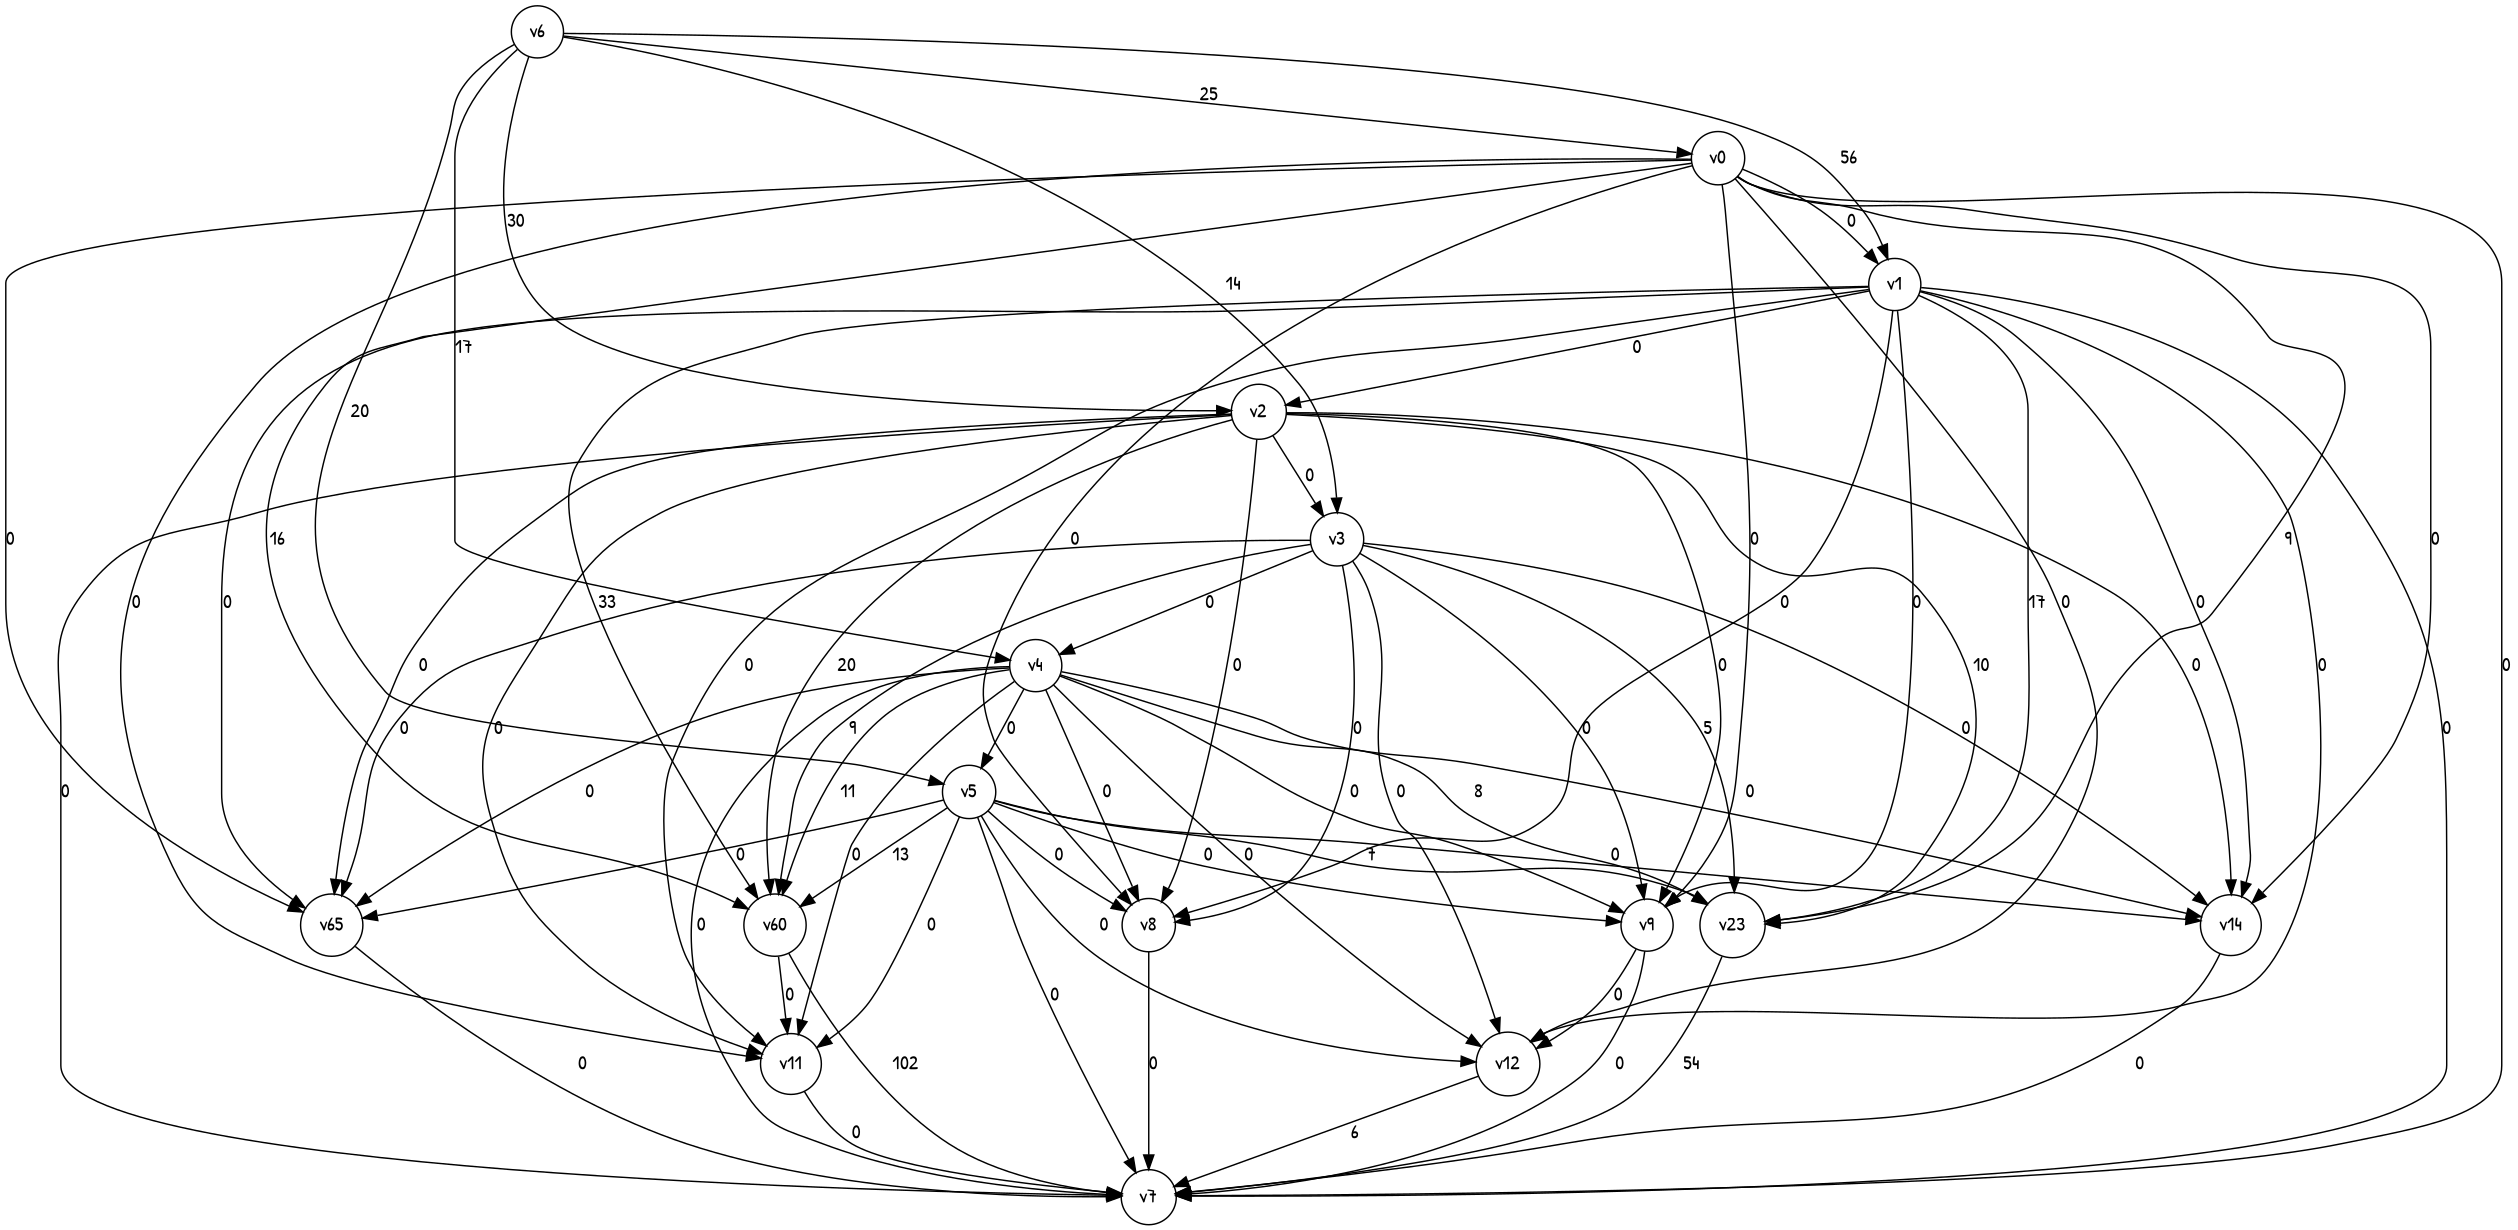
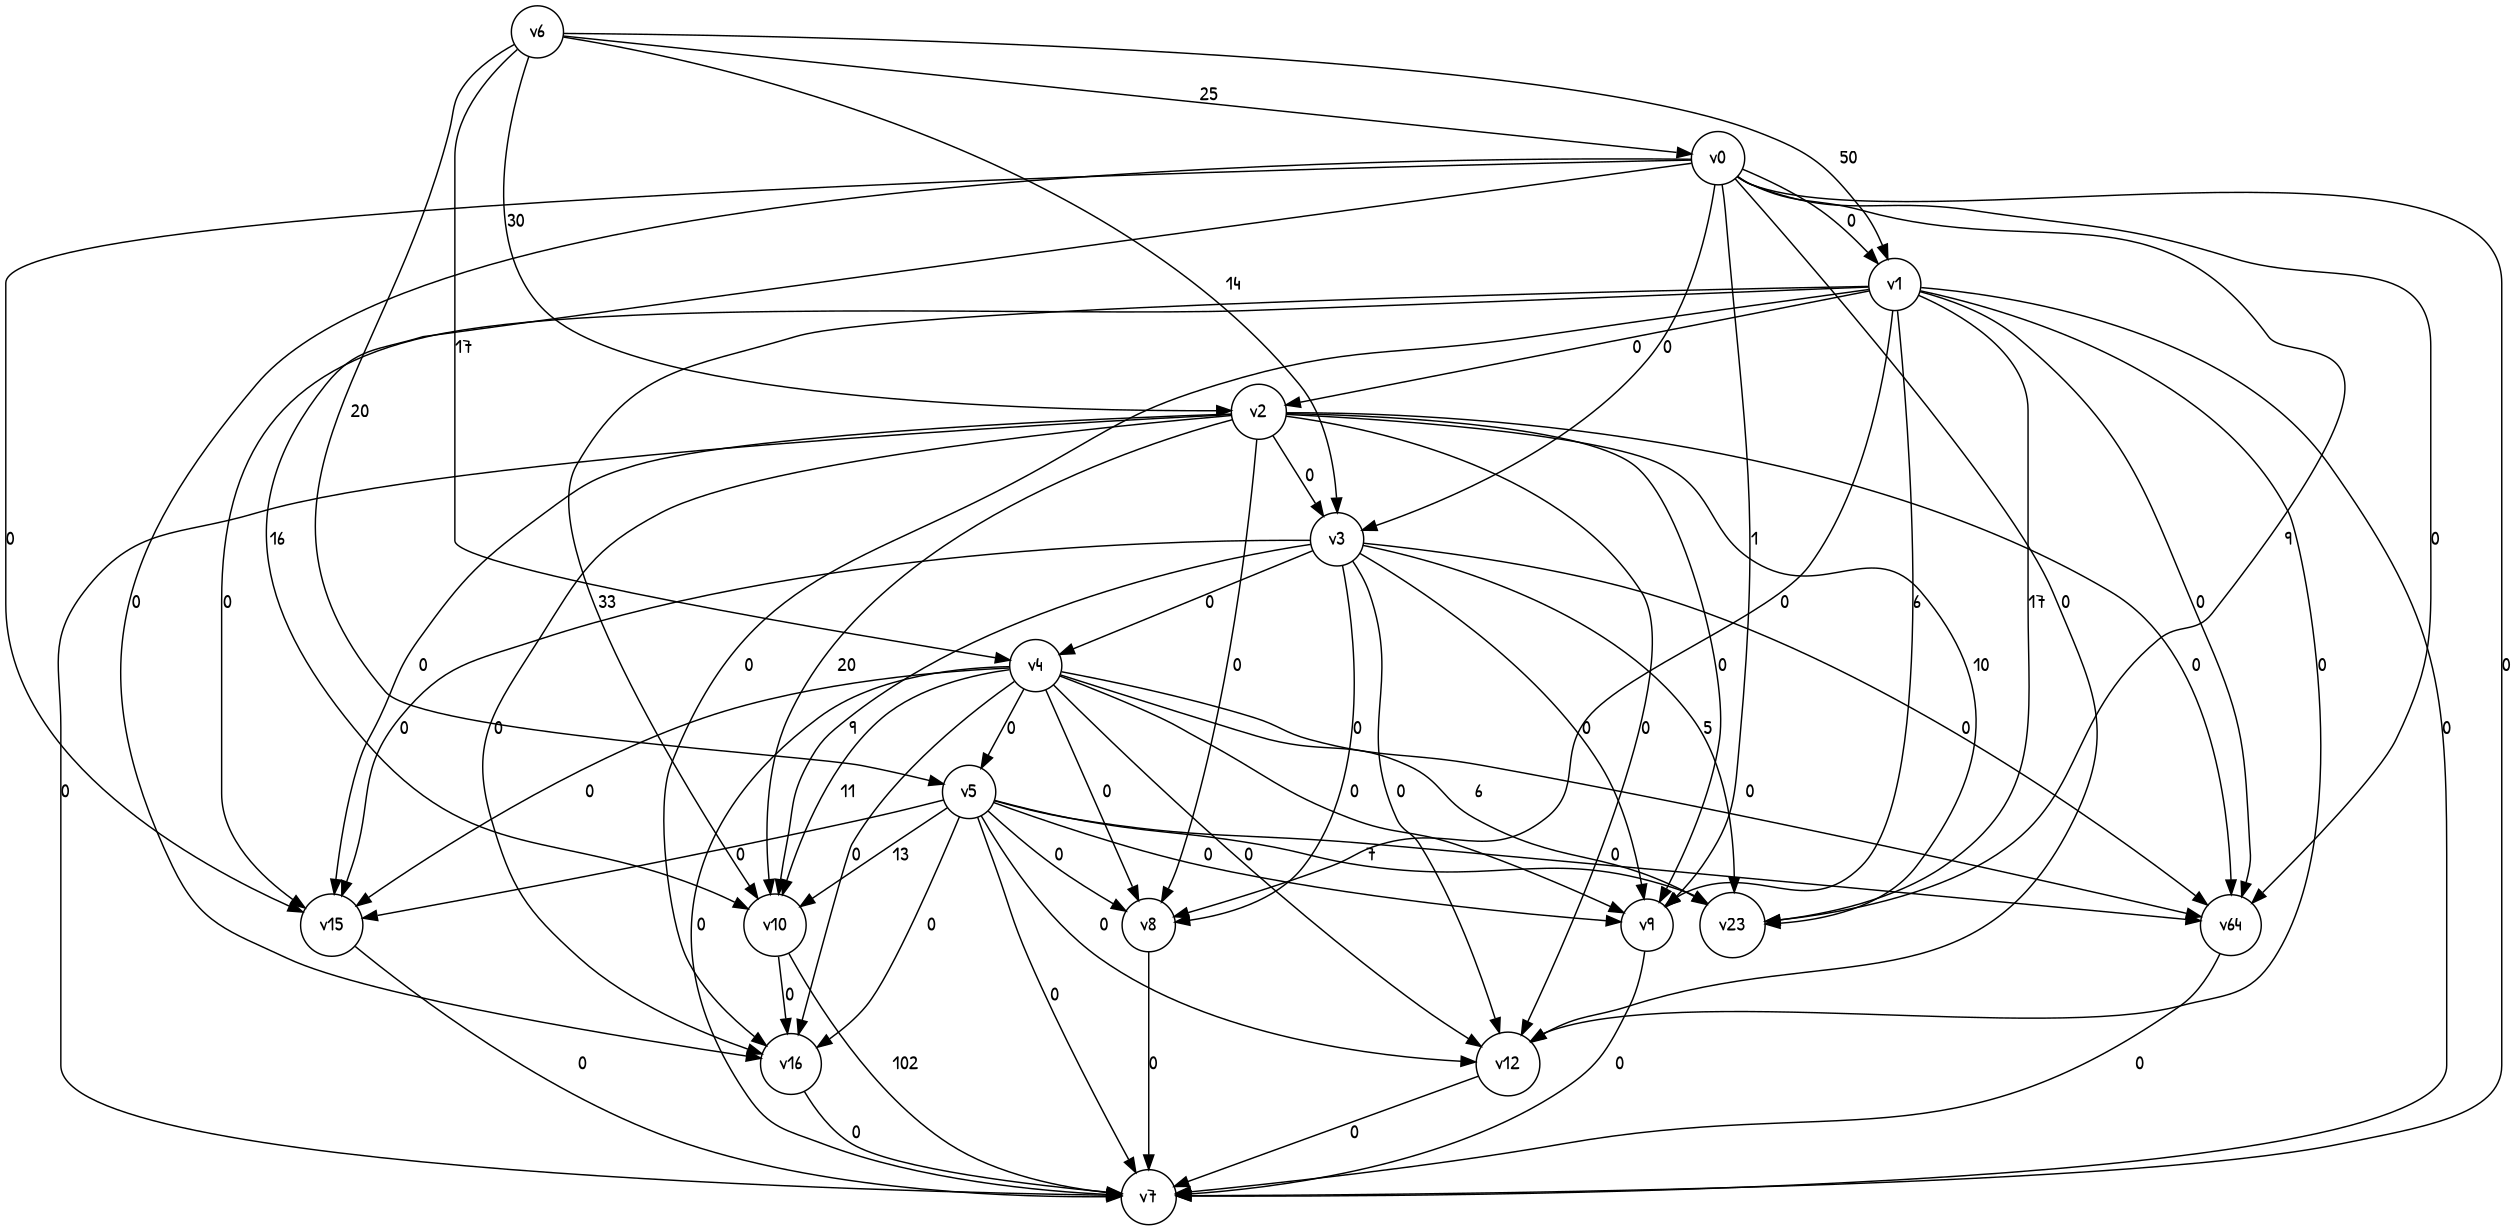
(1849, 158) -> (1849, 158)
(1144, 435) -> (1600, 406)
(1755, 539) -> (1755, 539)
(1917, 603) -> (1917, 603)
(1479, 792) -> (1479, 792)
(332, 925) -> (332, 925)
(775, 925) -> (775, 925)
(2231, 925) -> (2231, 925)
(1600, 1002) -> (1648, 614)
(791, 1064) -> (791, 1064)
(1355, 1133) -> (1355, 1133)
(1513, 1142) -> none
